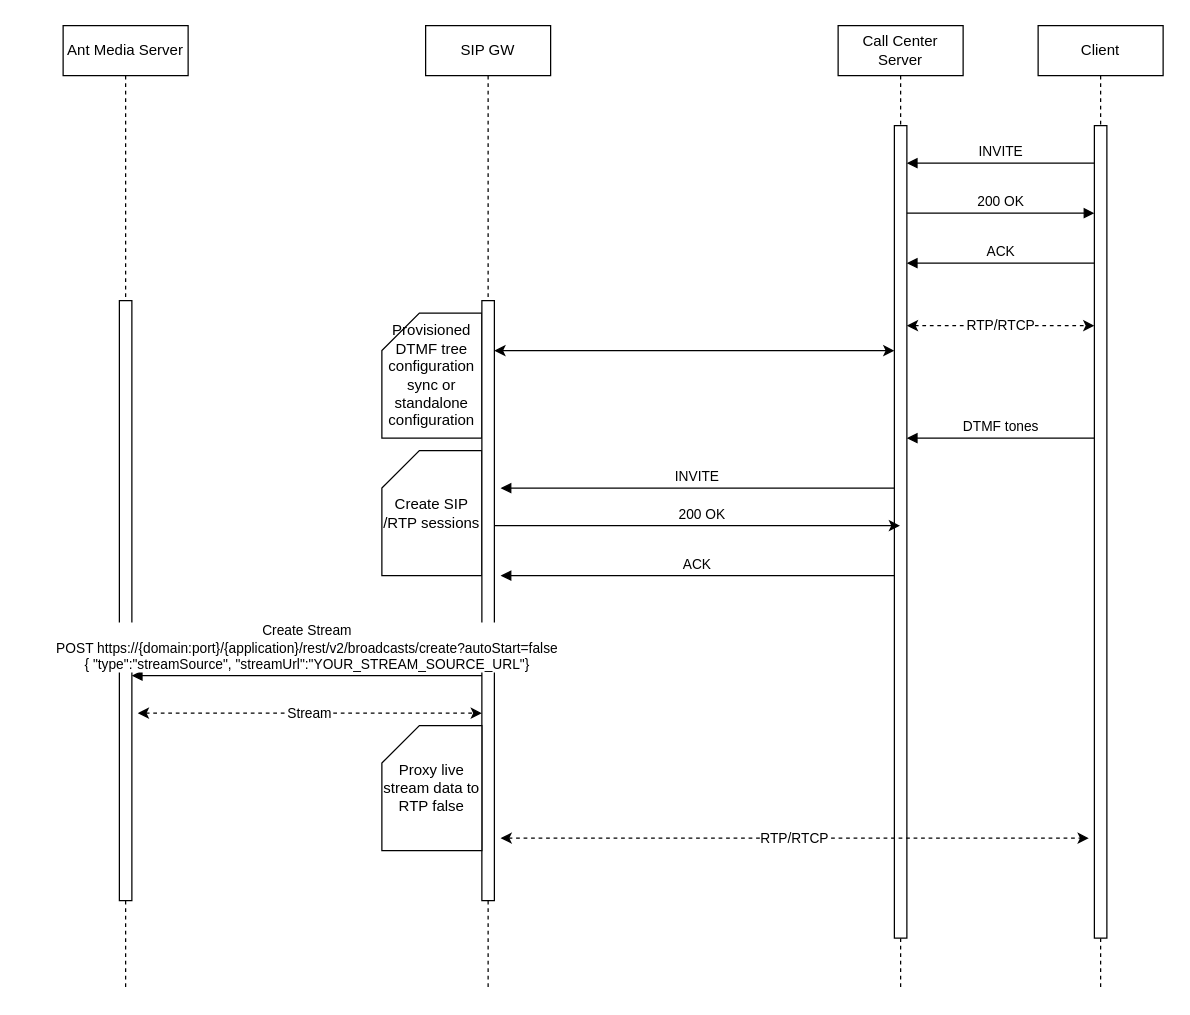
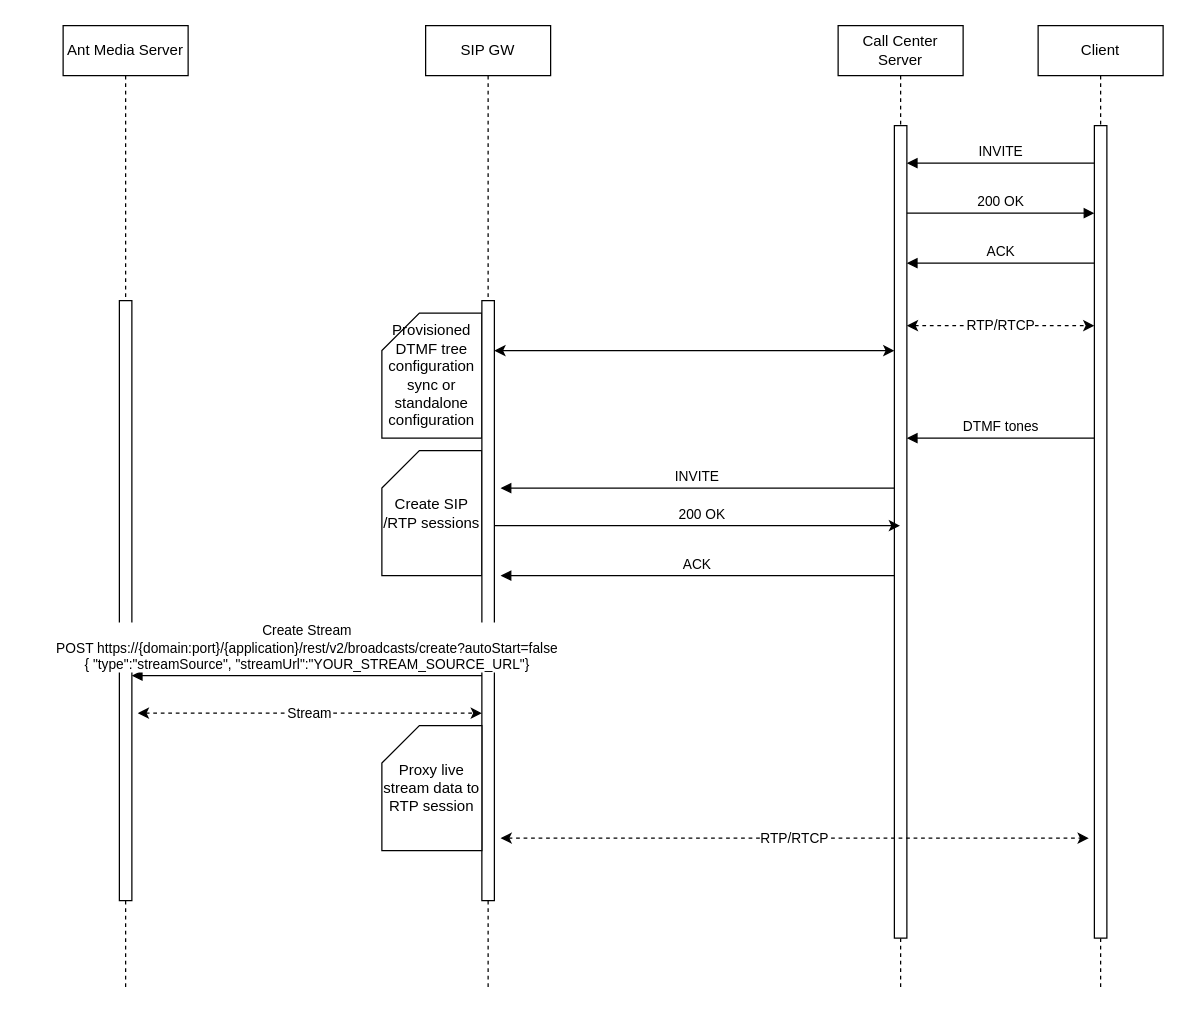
(432, 788) -> (432, 788)
